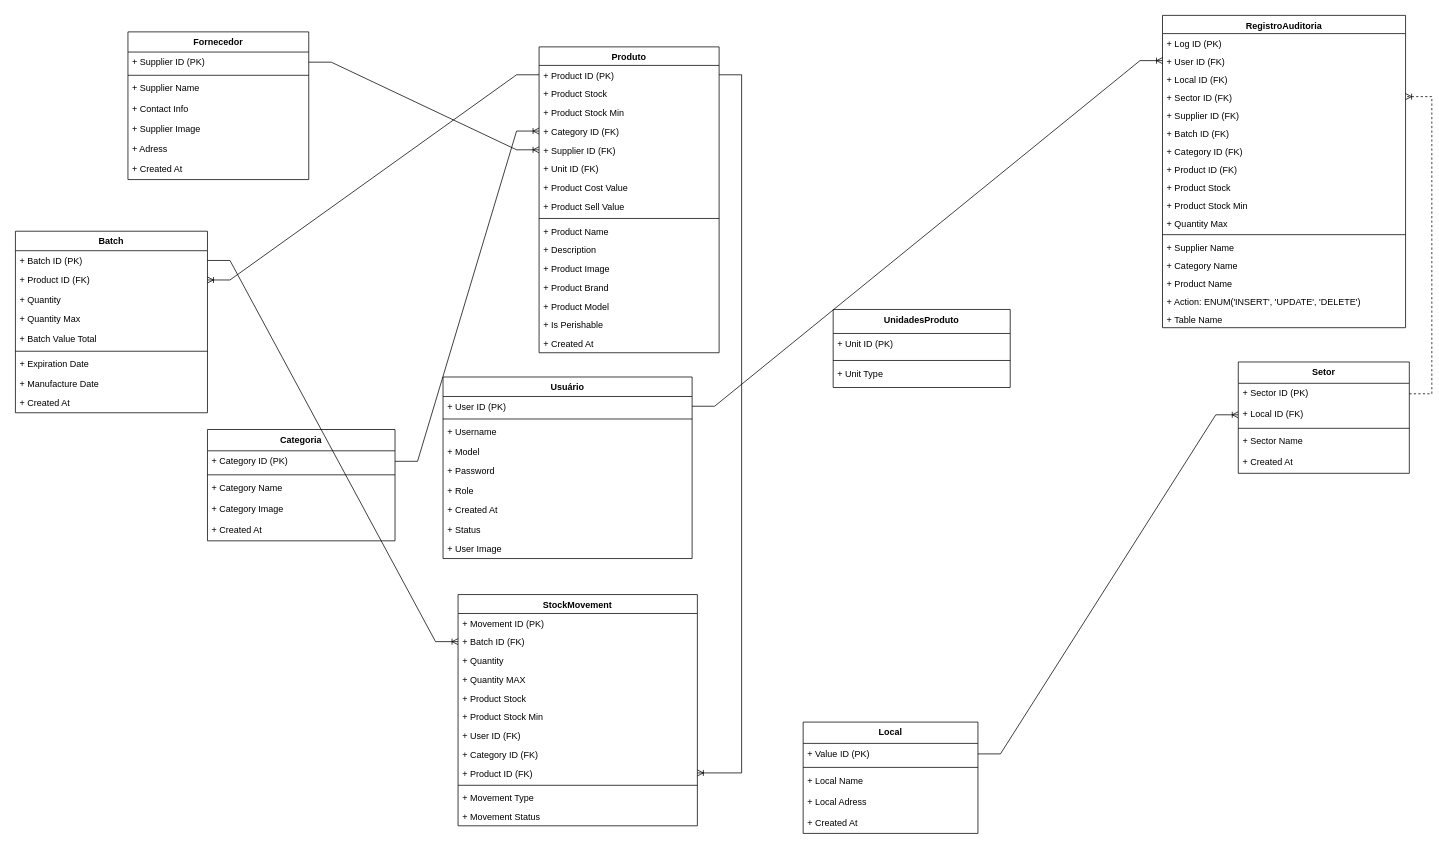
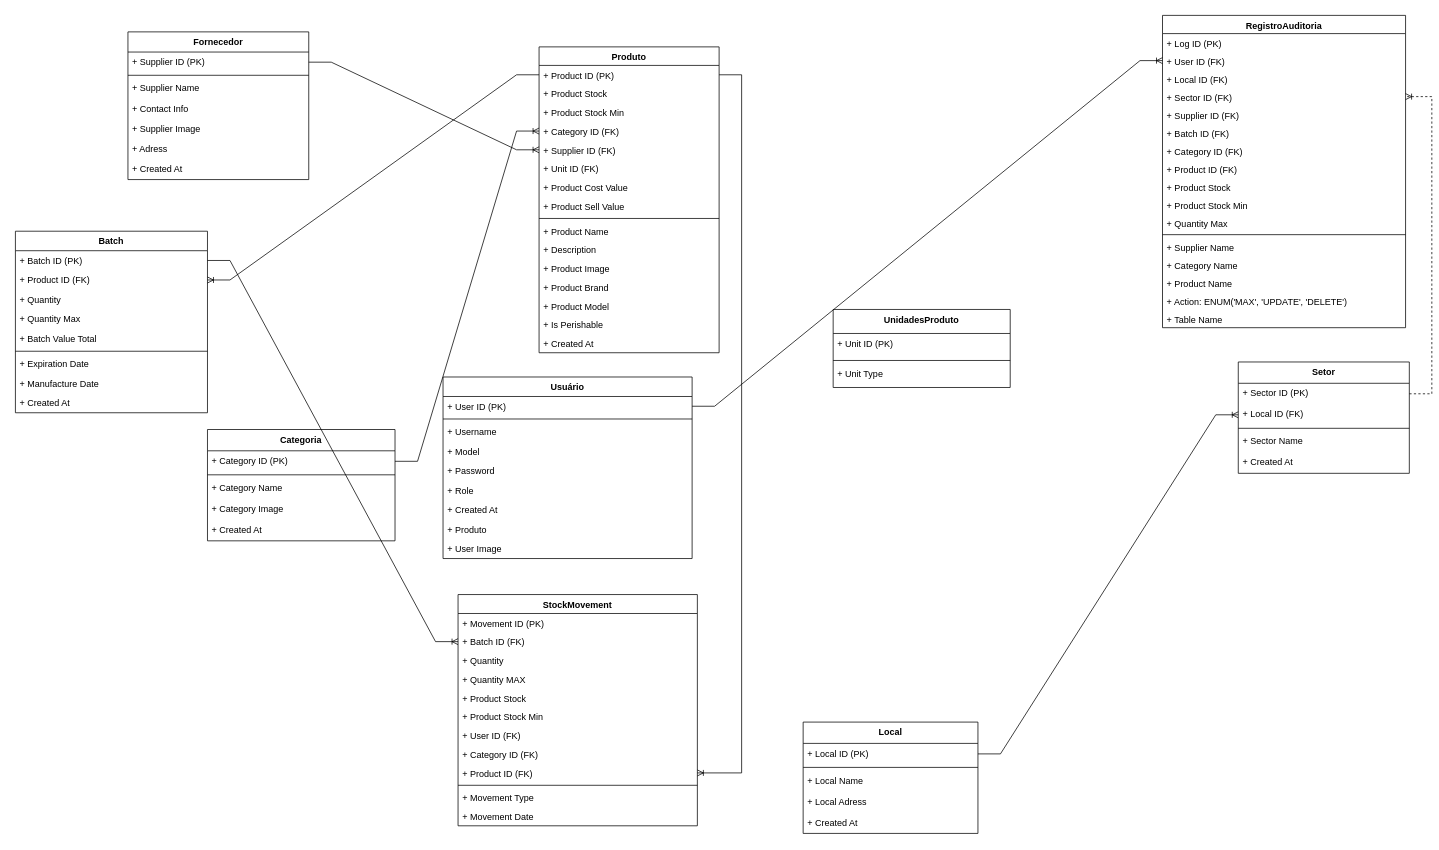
(1262, 302) -> (1254, 302)
(466, 530) -> (469, 530)
(840, 753) -> (840, 753)
(503, 817) -> (497, 817)
